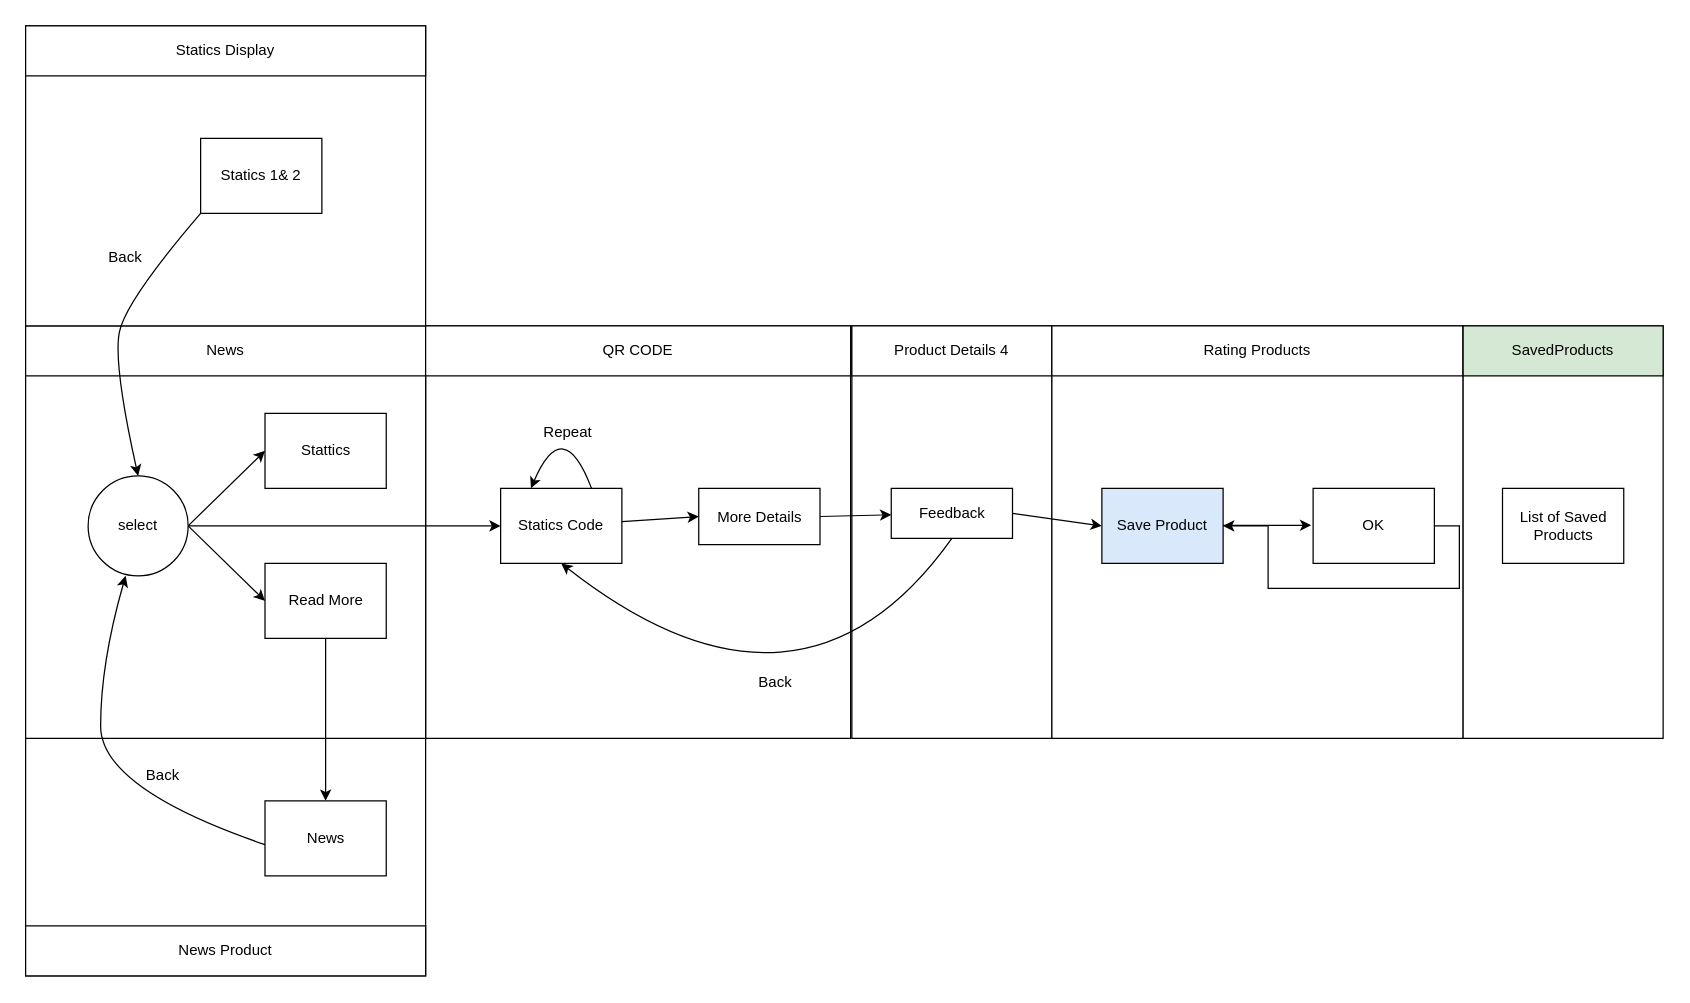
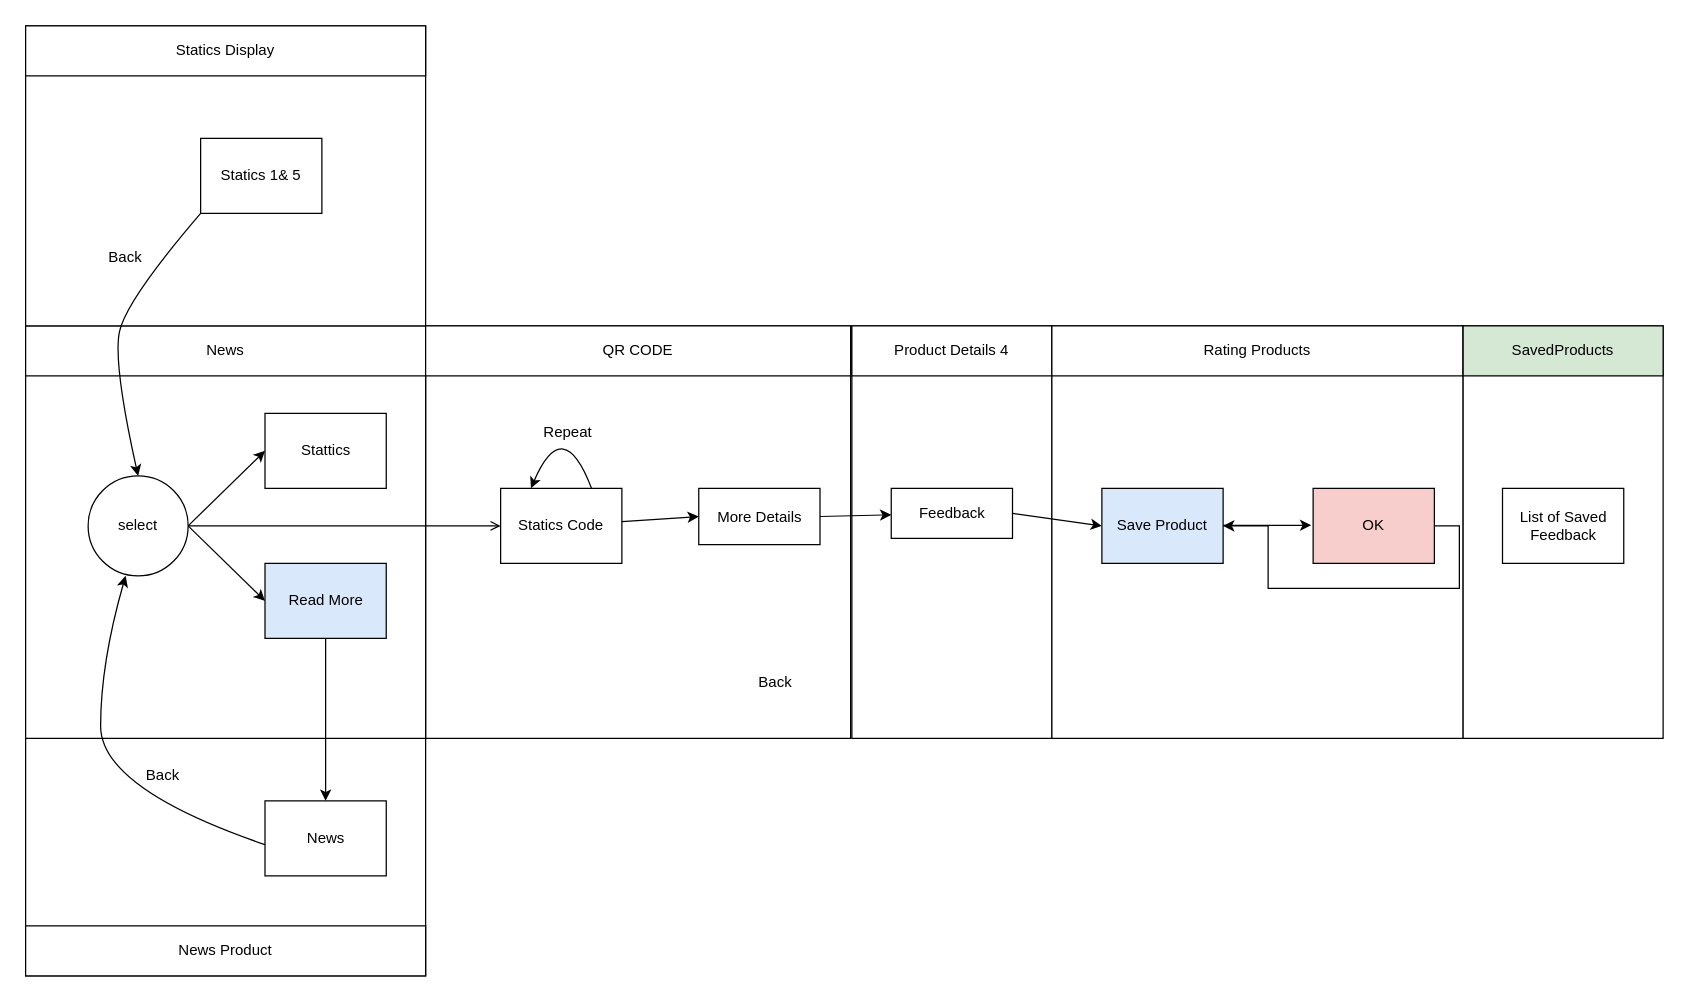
(261, 176) -> (261, 176)
(491, 526) -> (492, 526)
(1374, 526) -> (1374, 526)
(1564, 526) -> (1564, 526)
(326, 601) -> (326, 601)
(770, 652) -> none
